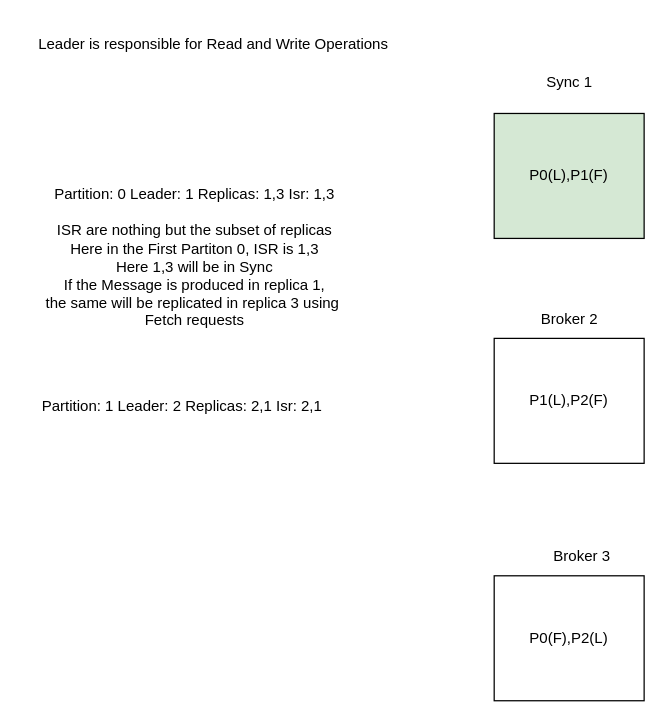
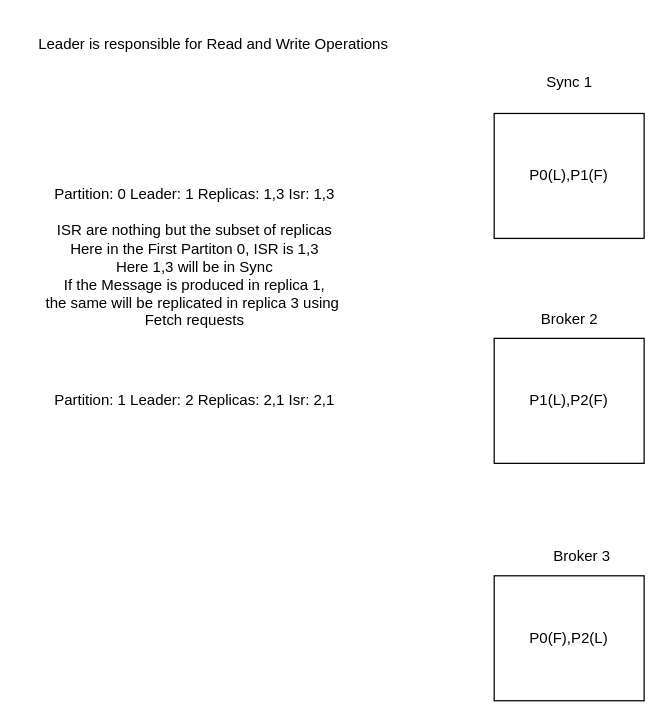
(569, 176) -> (569, 176)
(182, 407) -> (194, 401)
